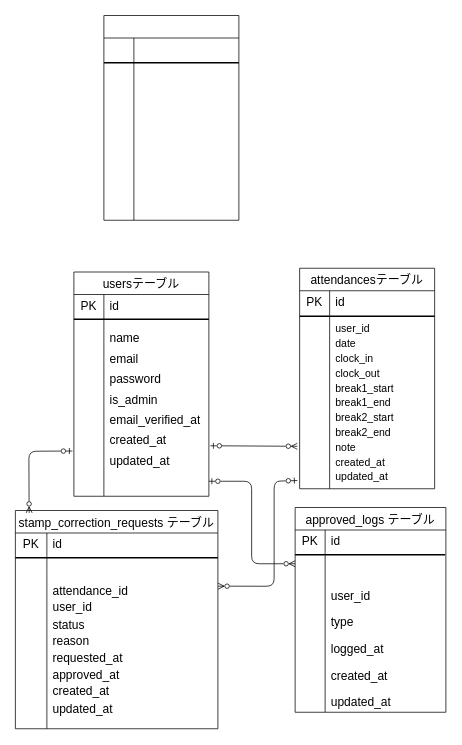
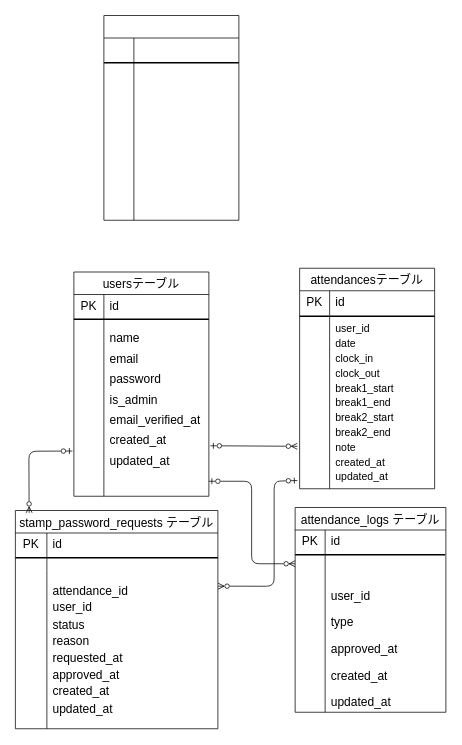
(370, 520) -> (370, 520)
(116, 523) -> (116, 523)
(365, 644) -> (368, 644)
